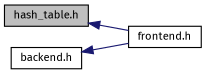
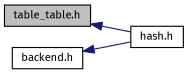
(46, 16) -> (48, 16)
(165, 37) -> (157, 37)
